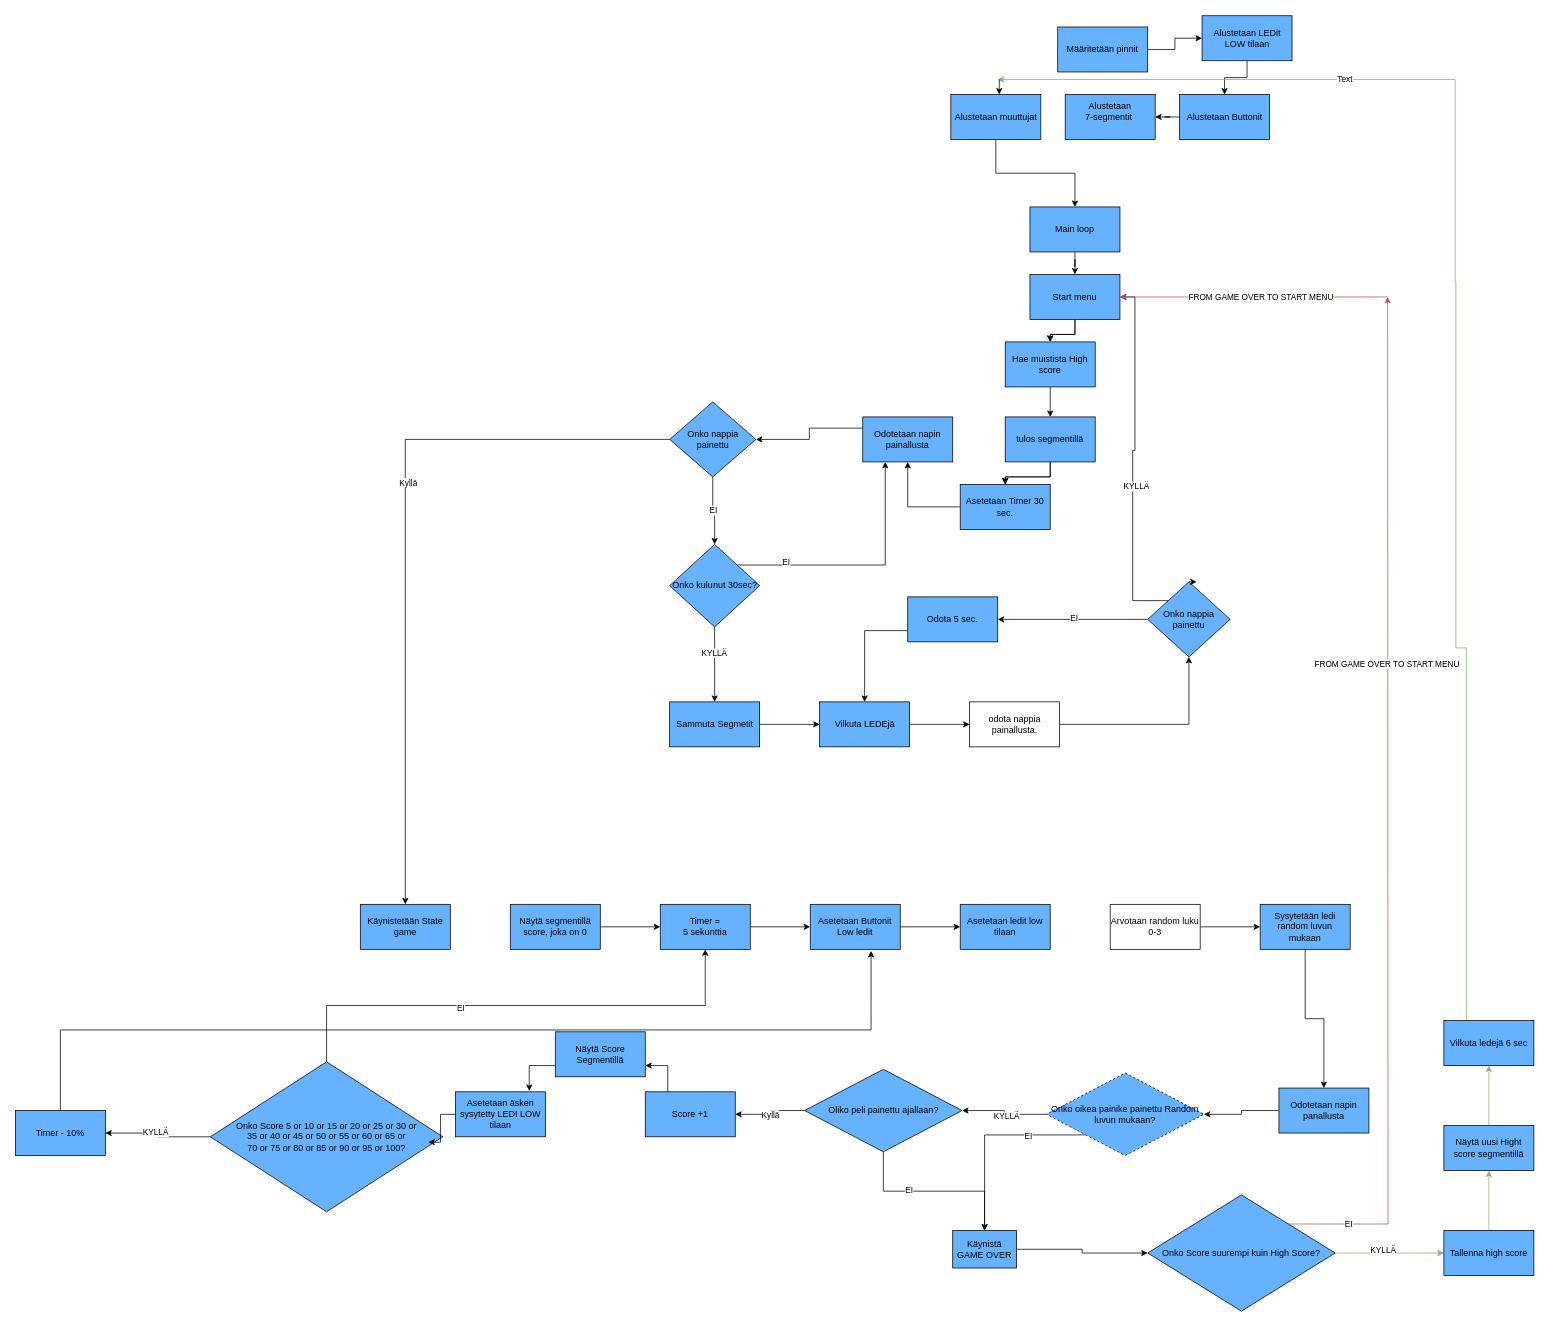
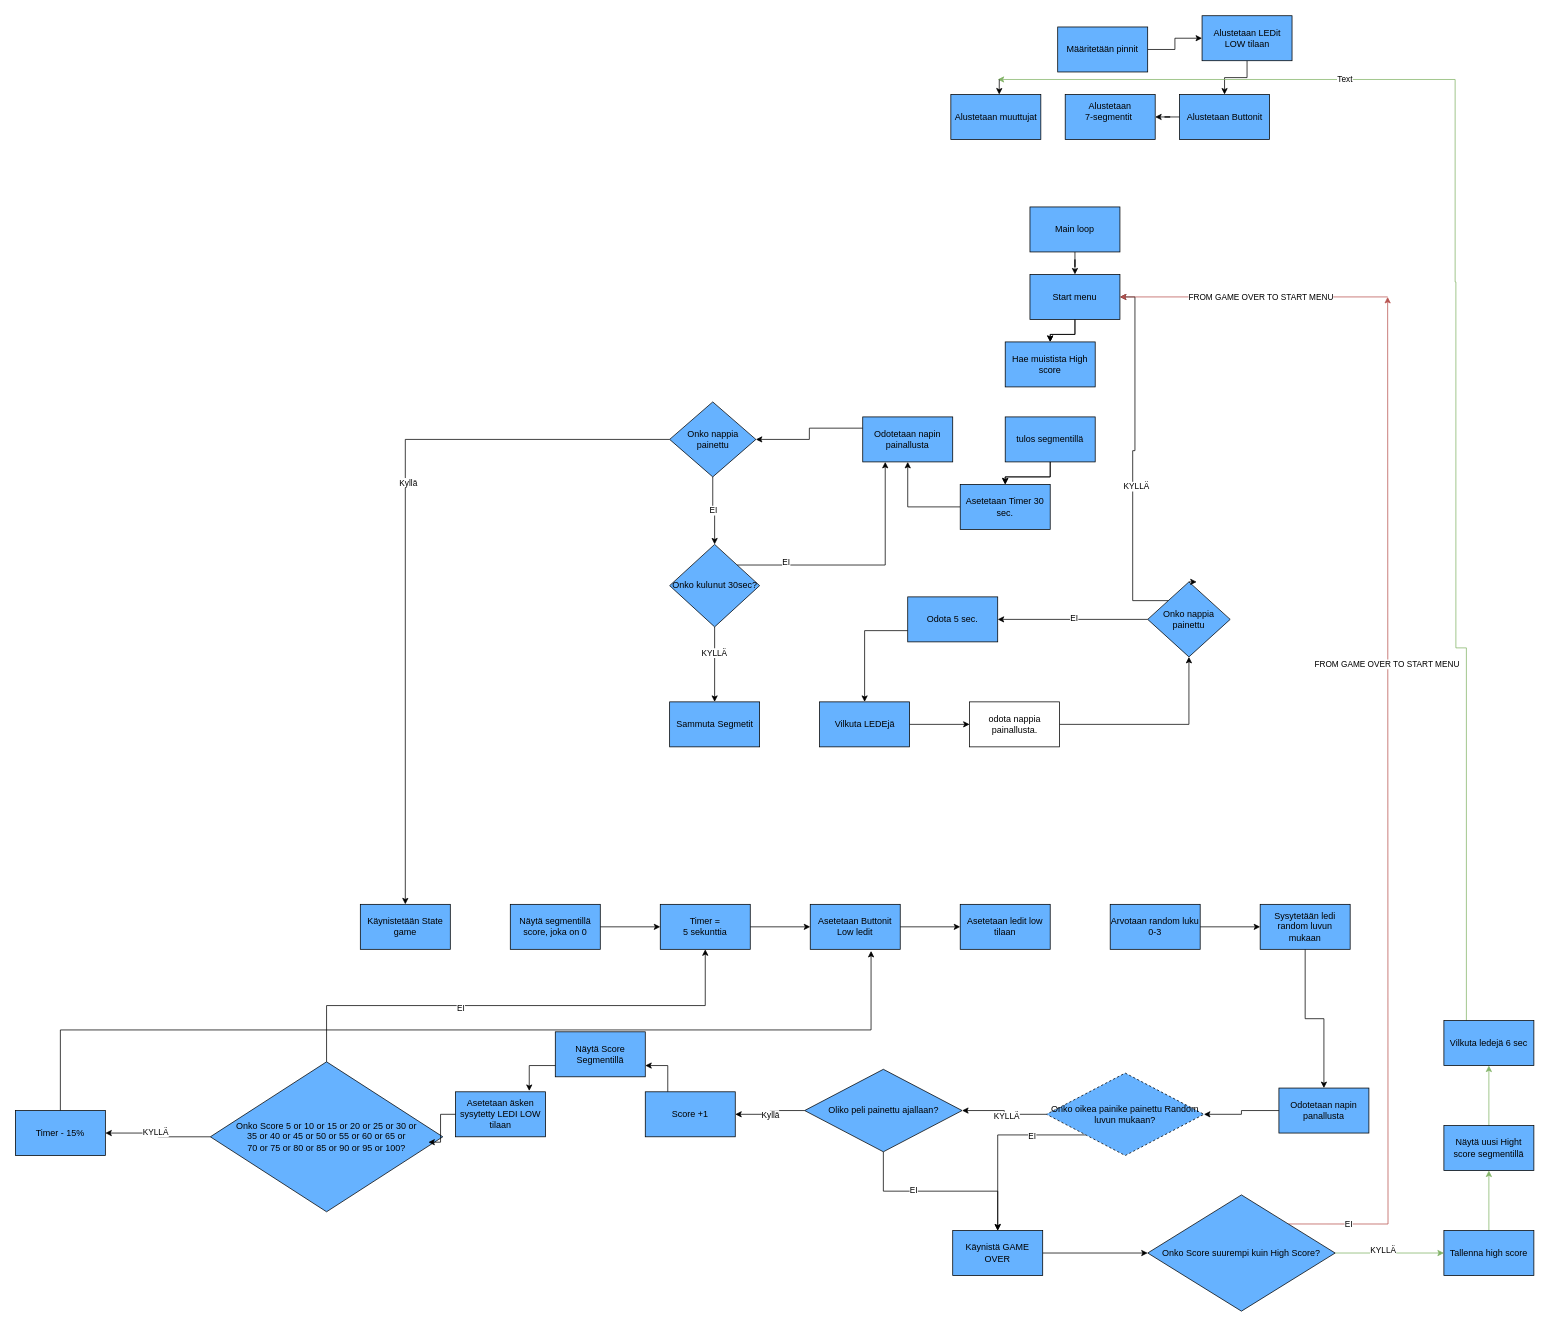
(1035, 173) -> none
(1050, 399) -> none
(787, 724) -> none
(1155, 927) -> (1155, 927)
(60, 1133) -> (60, 1133)
(985, 1249) -> (998, 1253)
